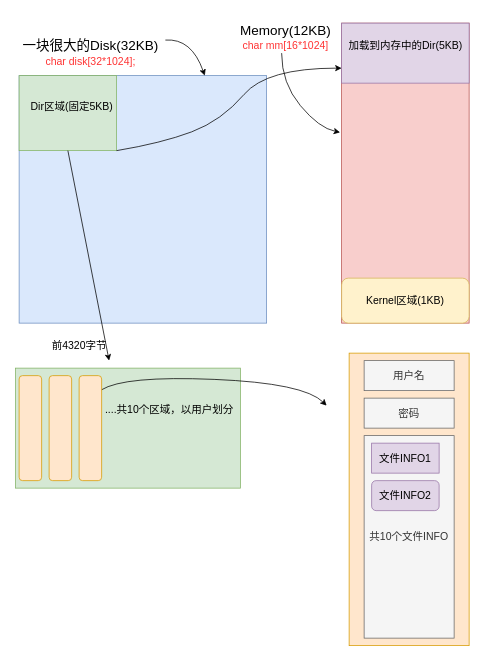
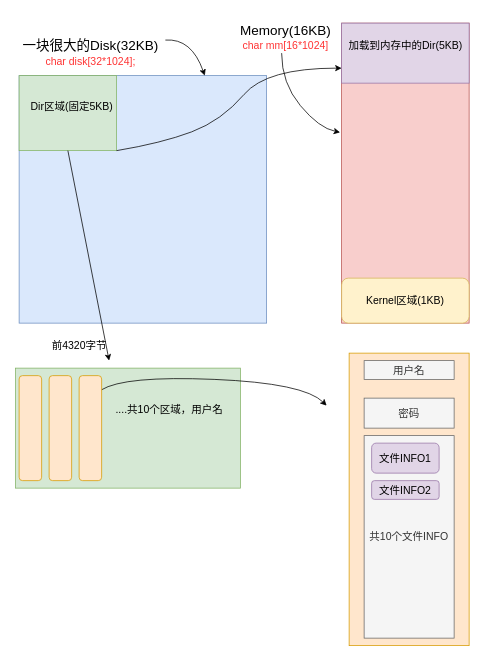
(286, 30) -> (286, 30)
(409, 375) -> (409, 370)
(170, 409) -> (170, 409)
(405, 458) -> (405, 458)
(405, 495) -> (405, 490)
